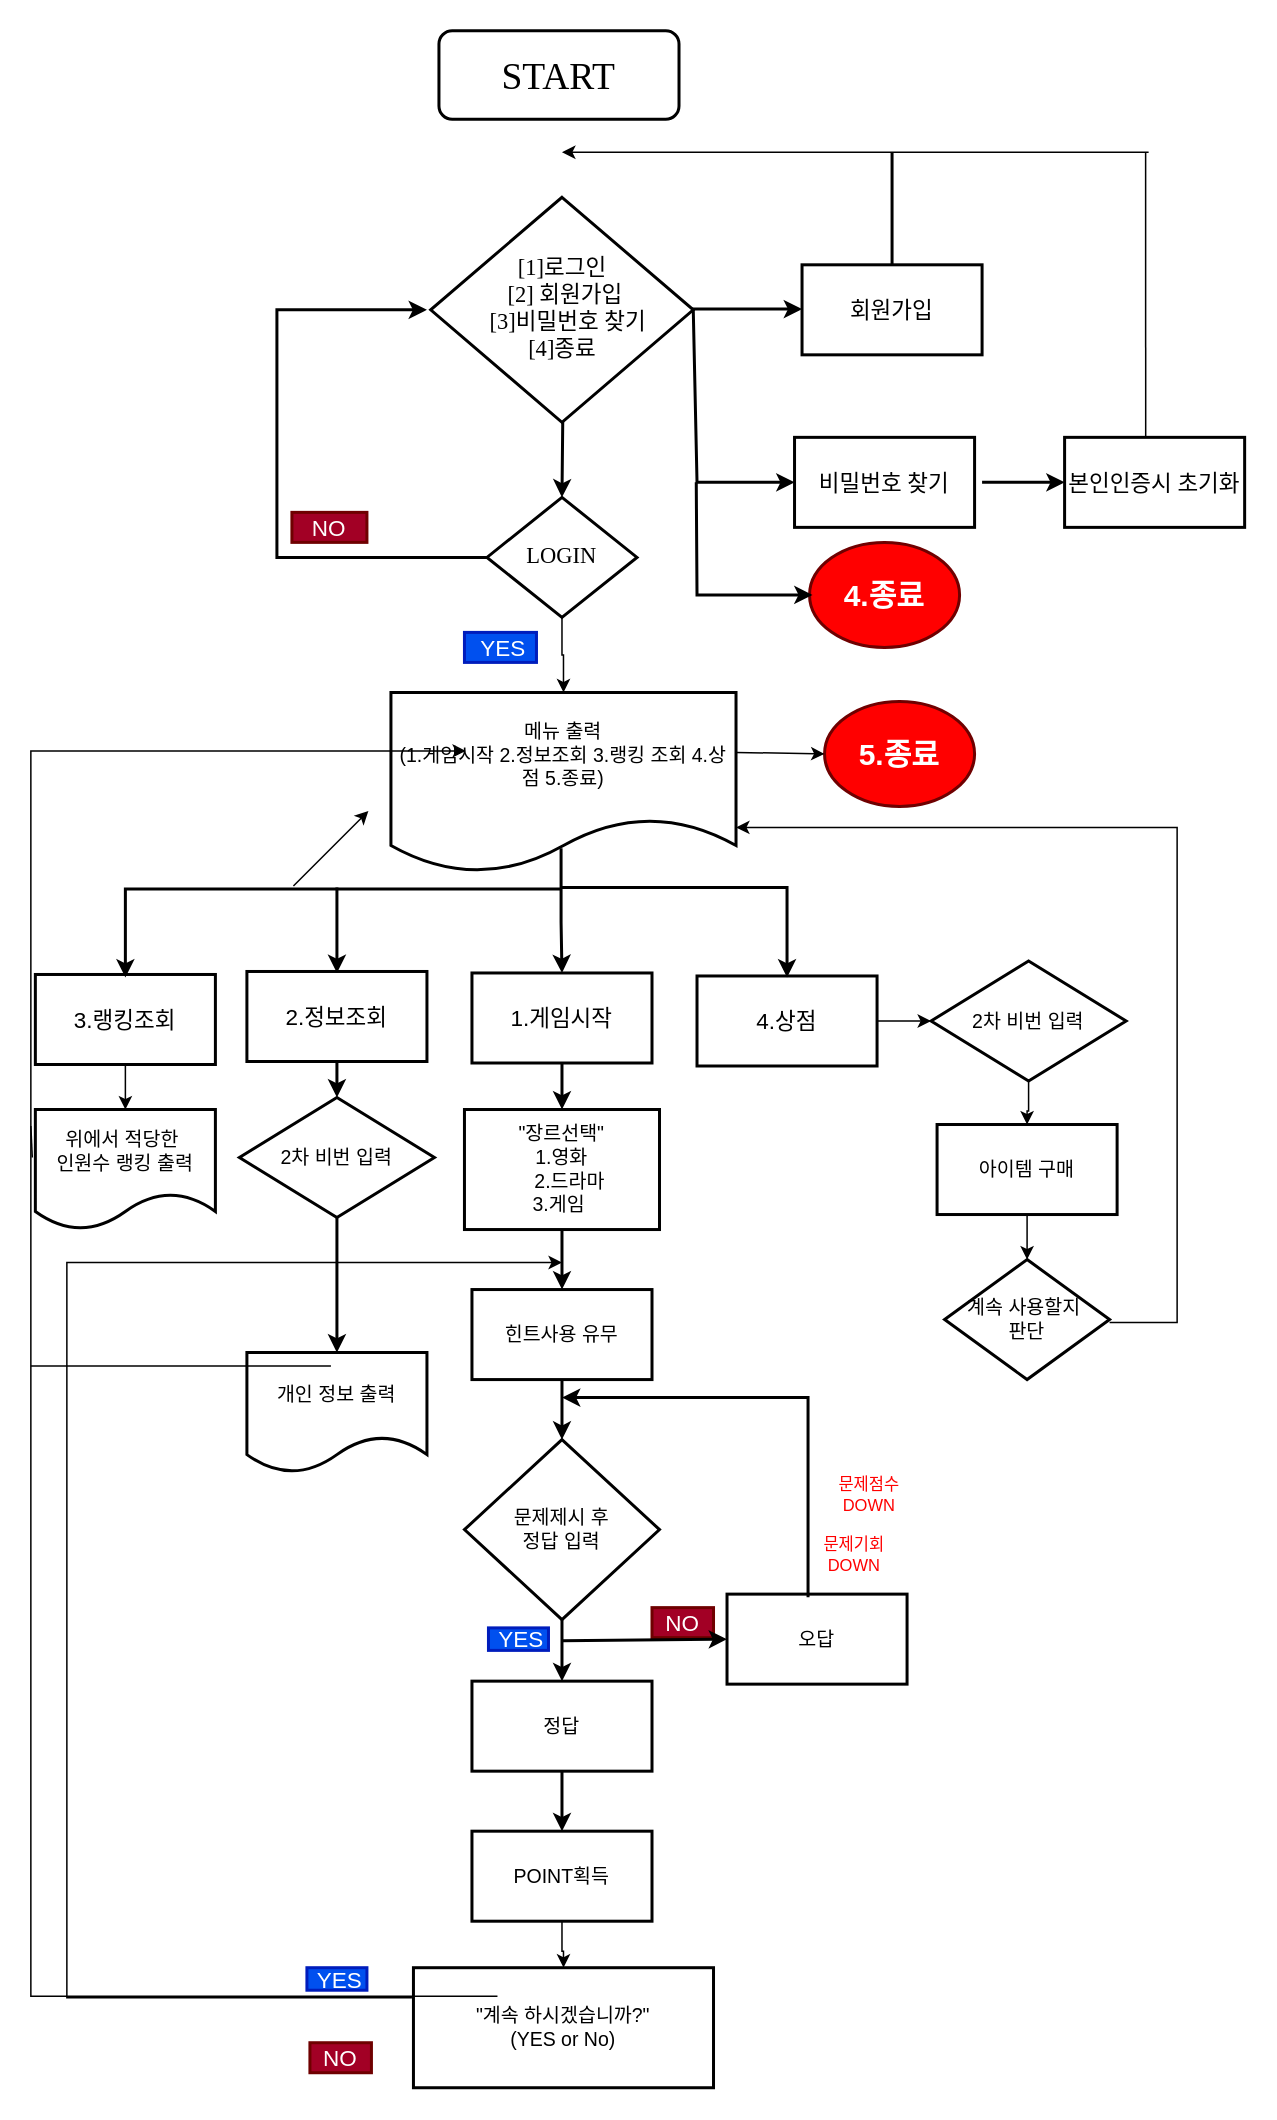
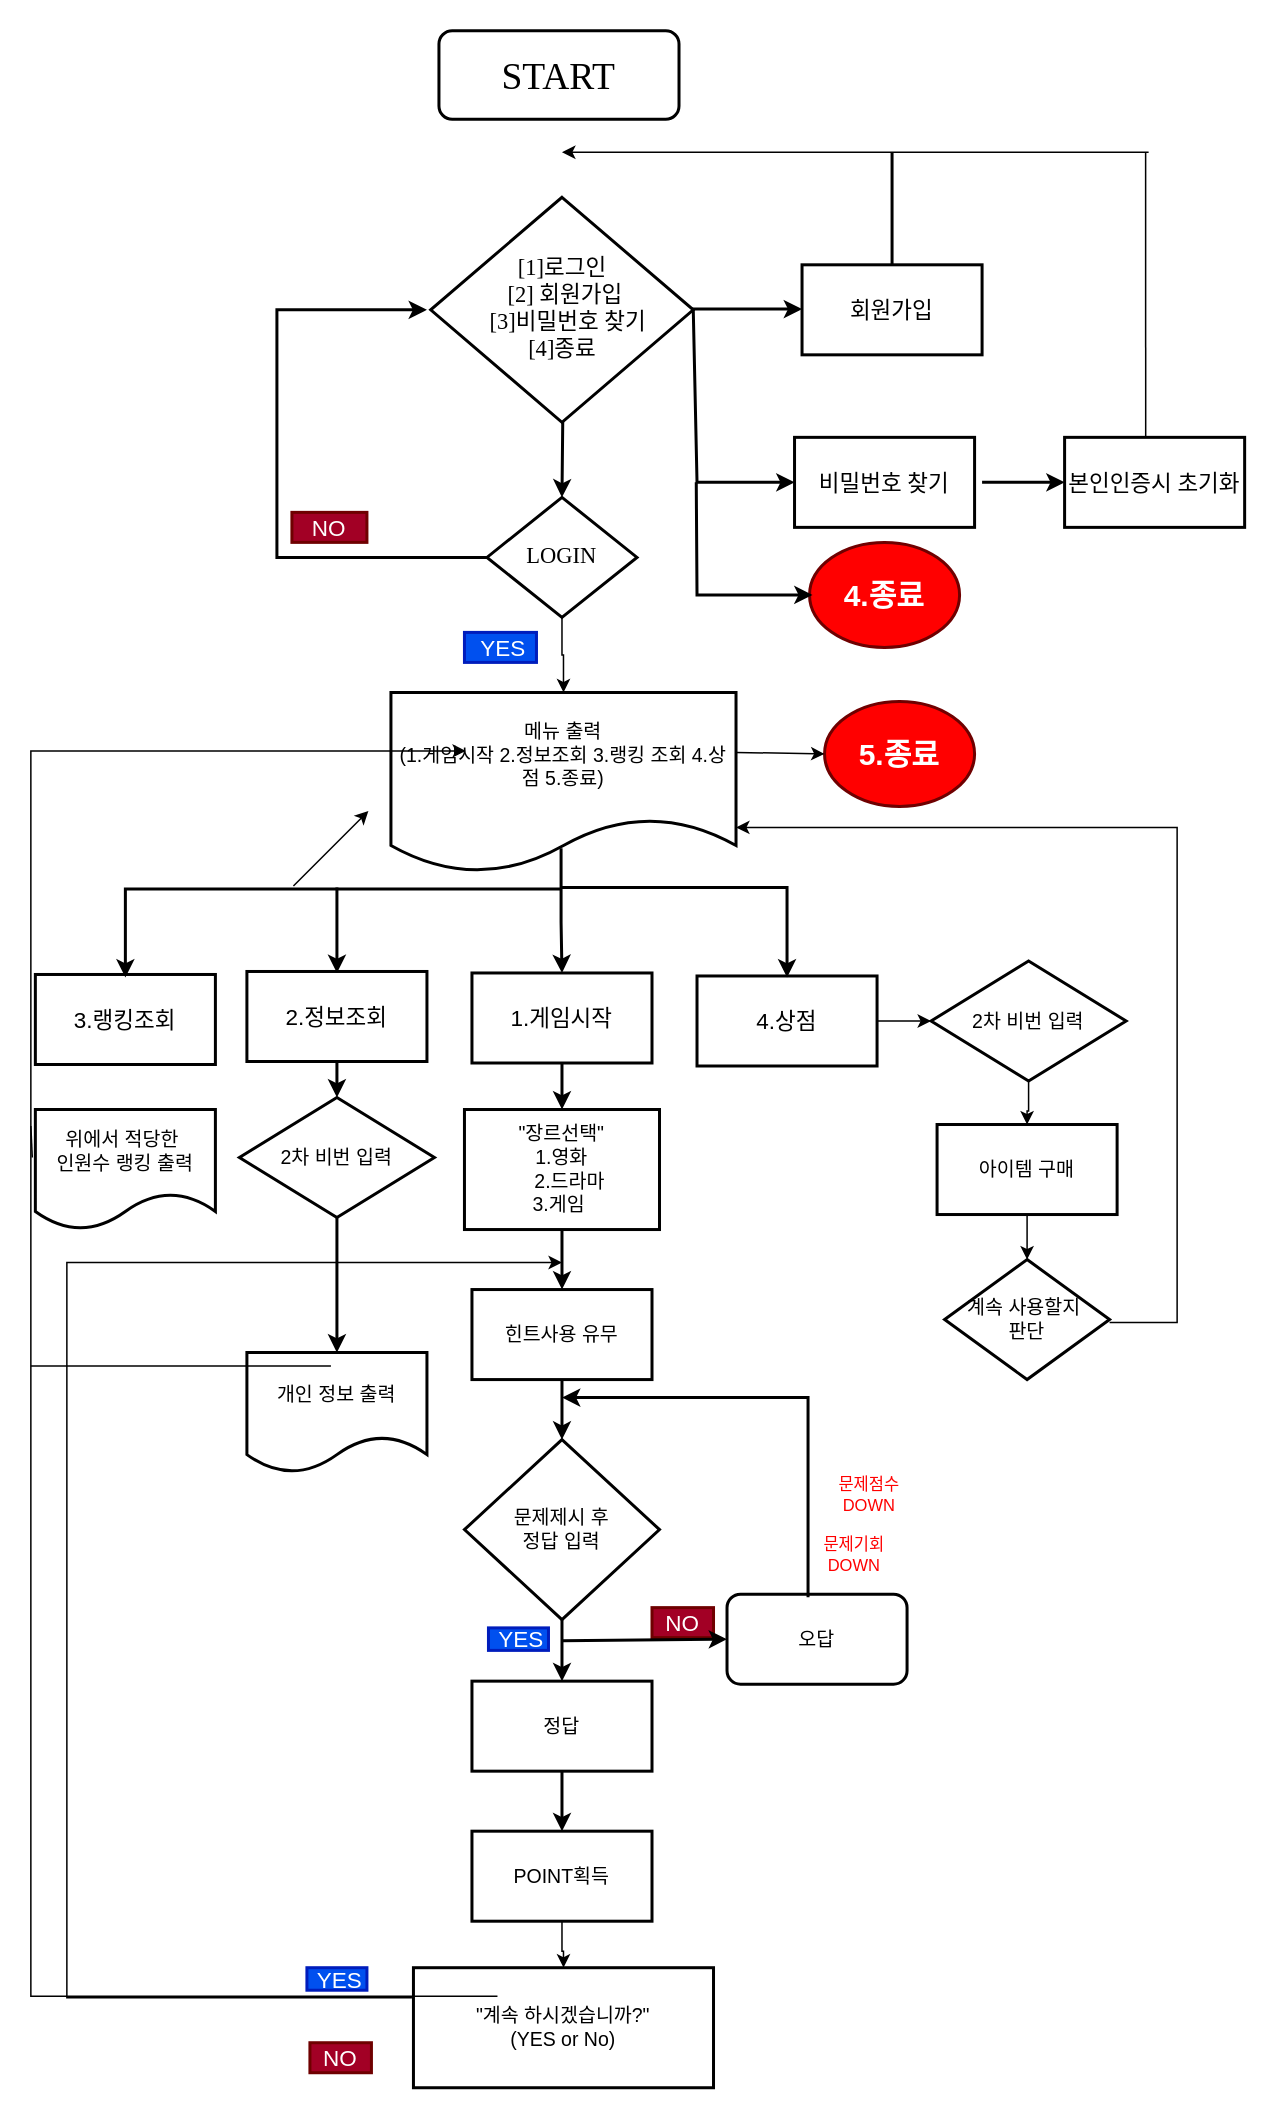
(125, 1092) -> none
(817, 1639) -> (817, 1639)
